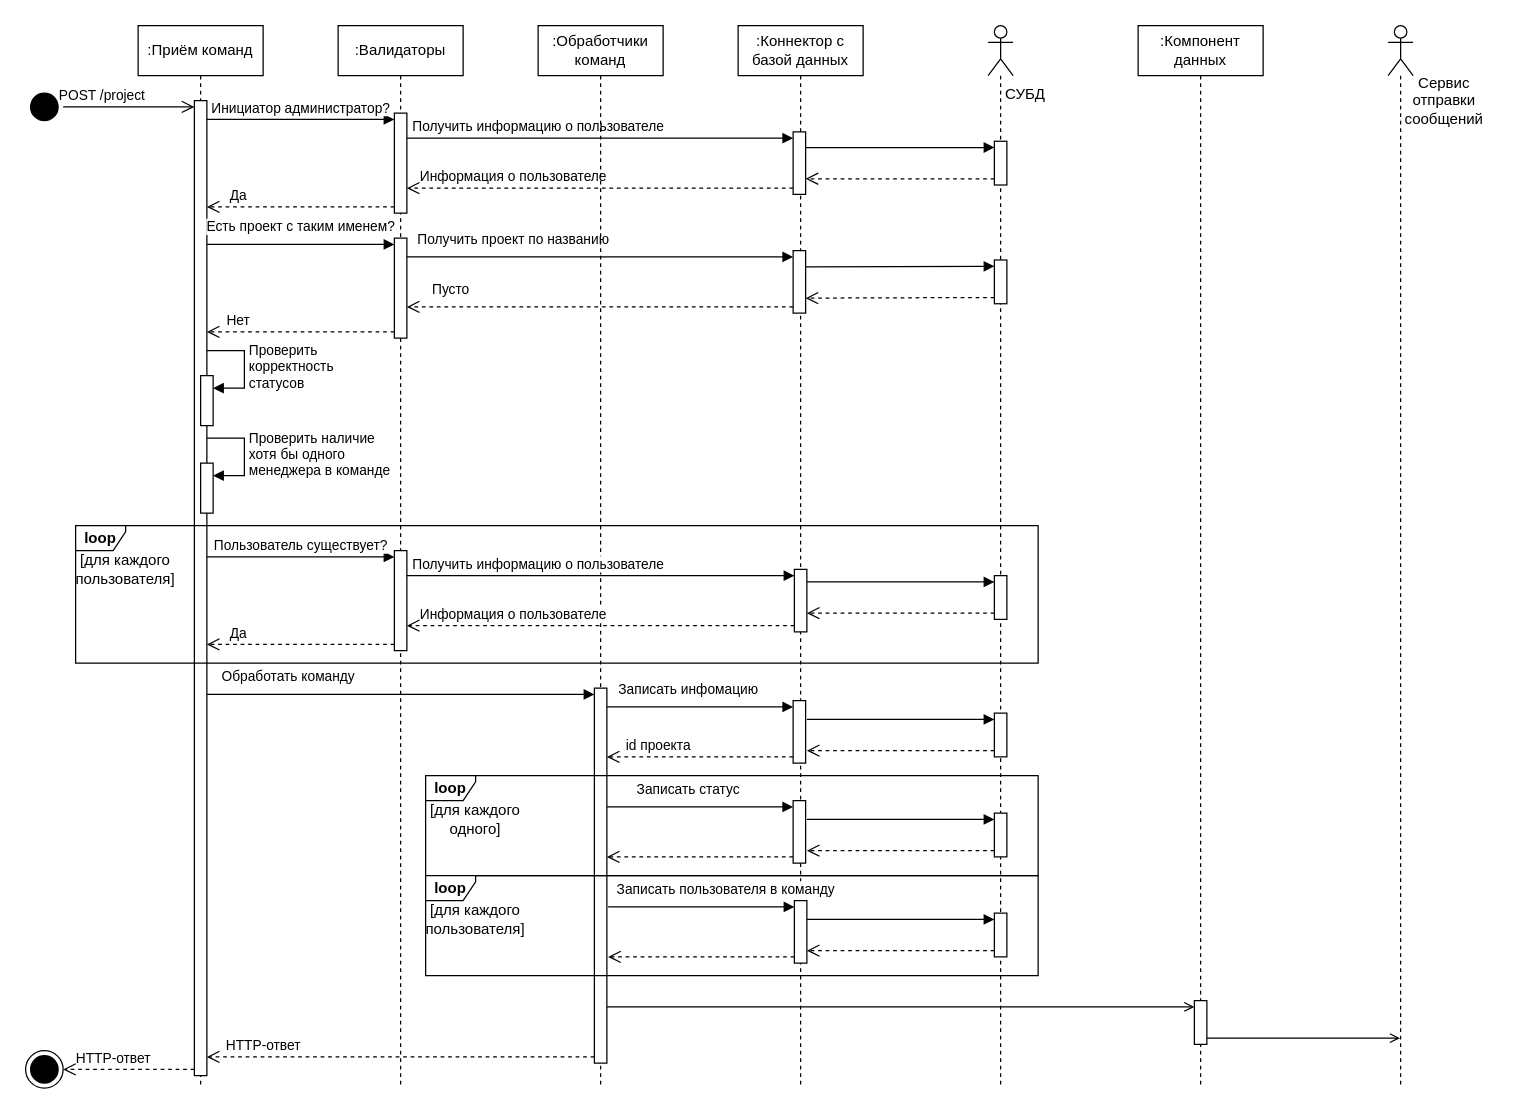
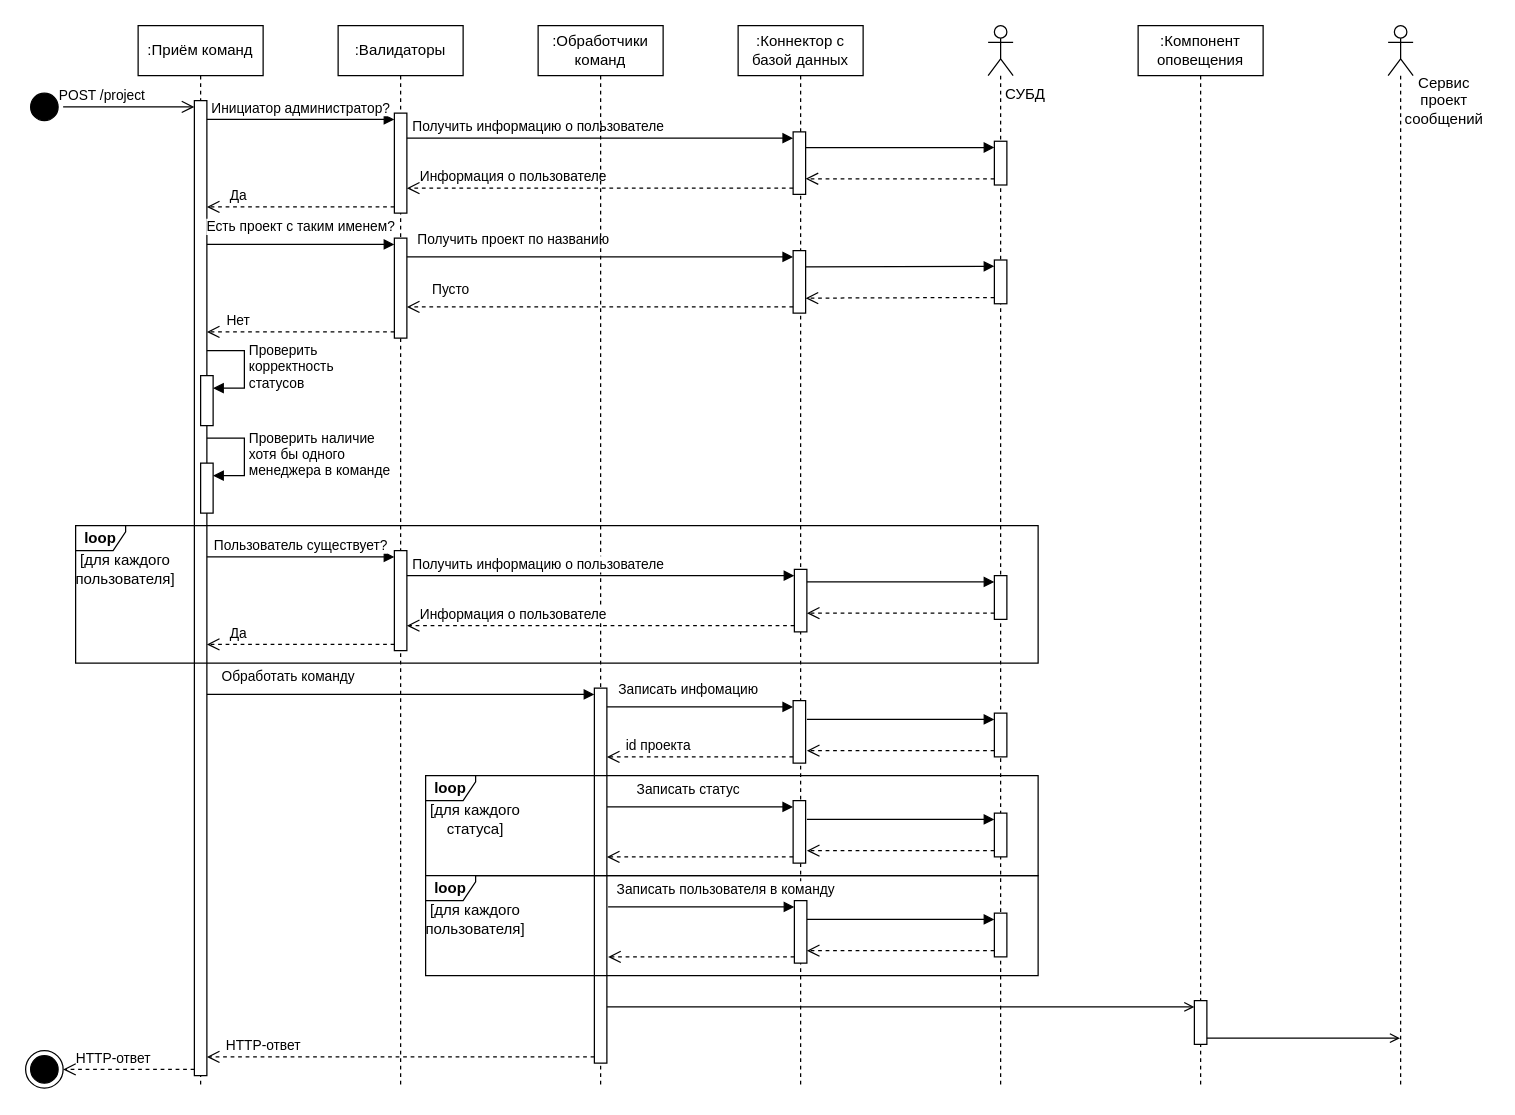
(1201, 51) -> (1201, 51)
(1444, 101) -> (1444, 101)
(476, 819) -> (476, 819)
